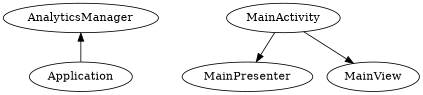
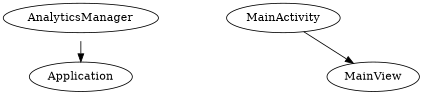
(81, 52) -> (81, 47)
(247, 77) -> none
